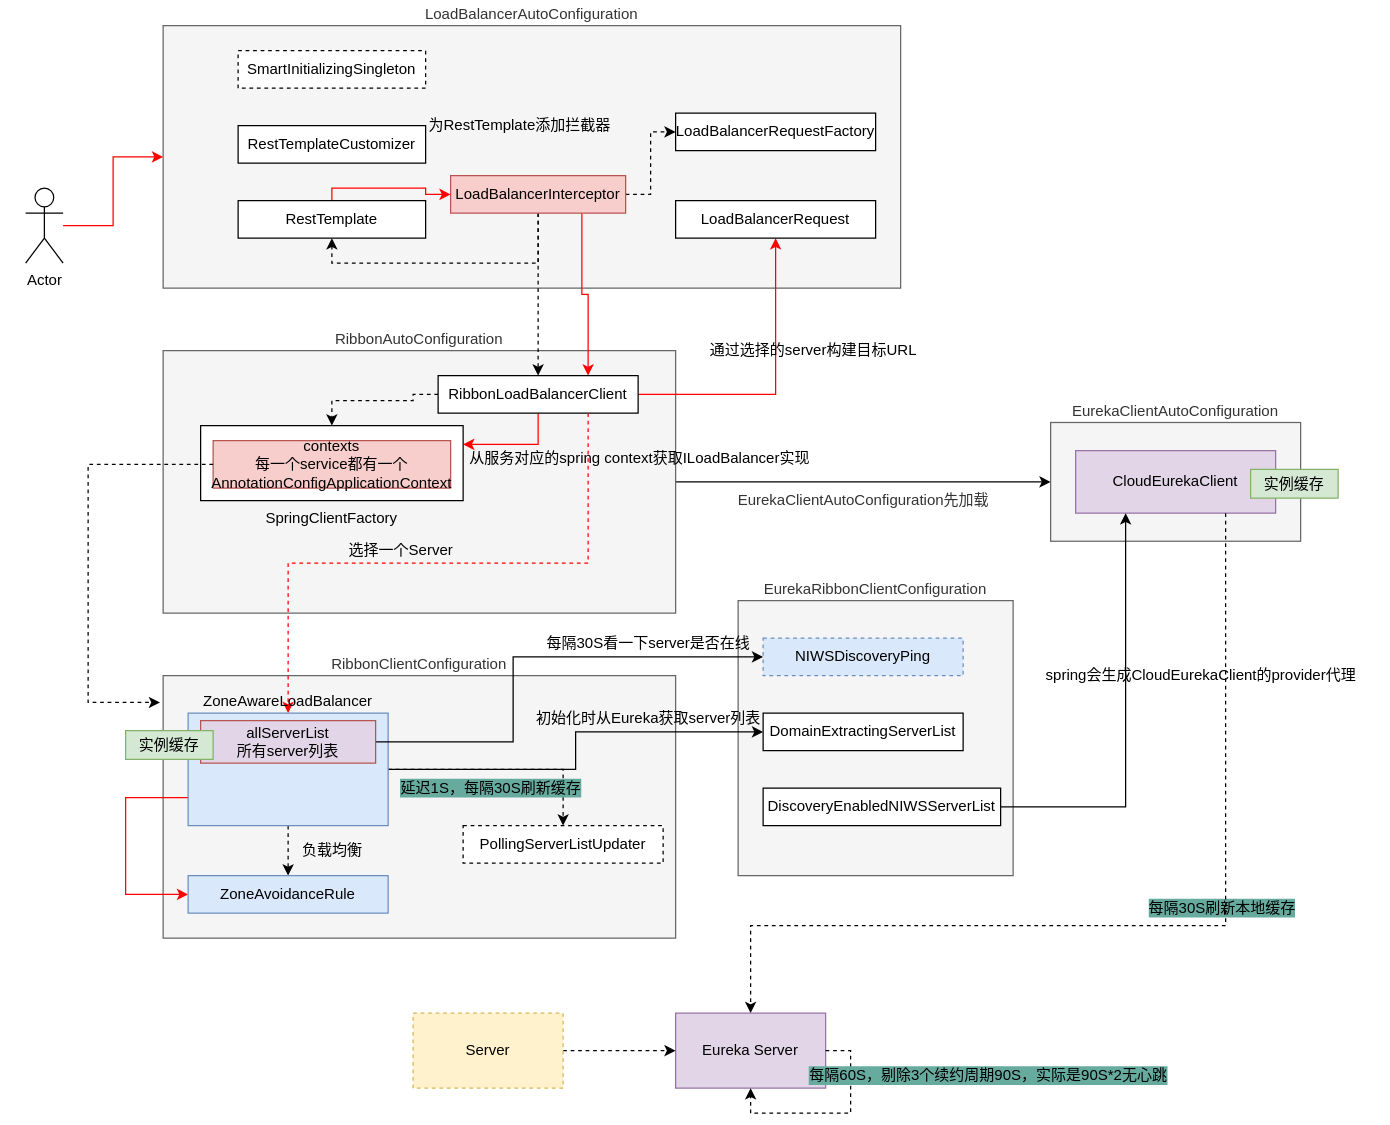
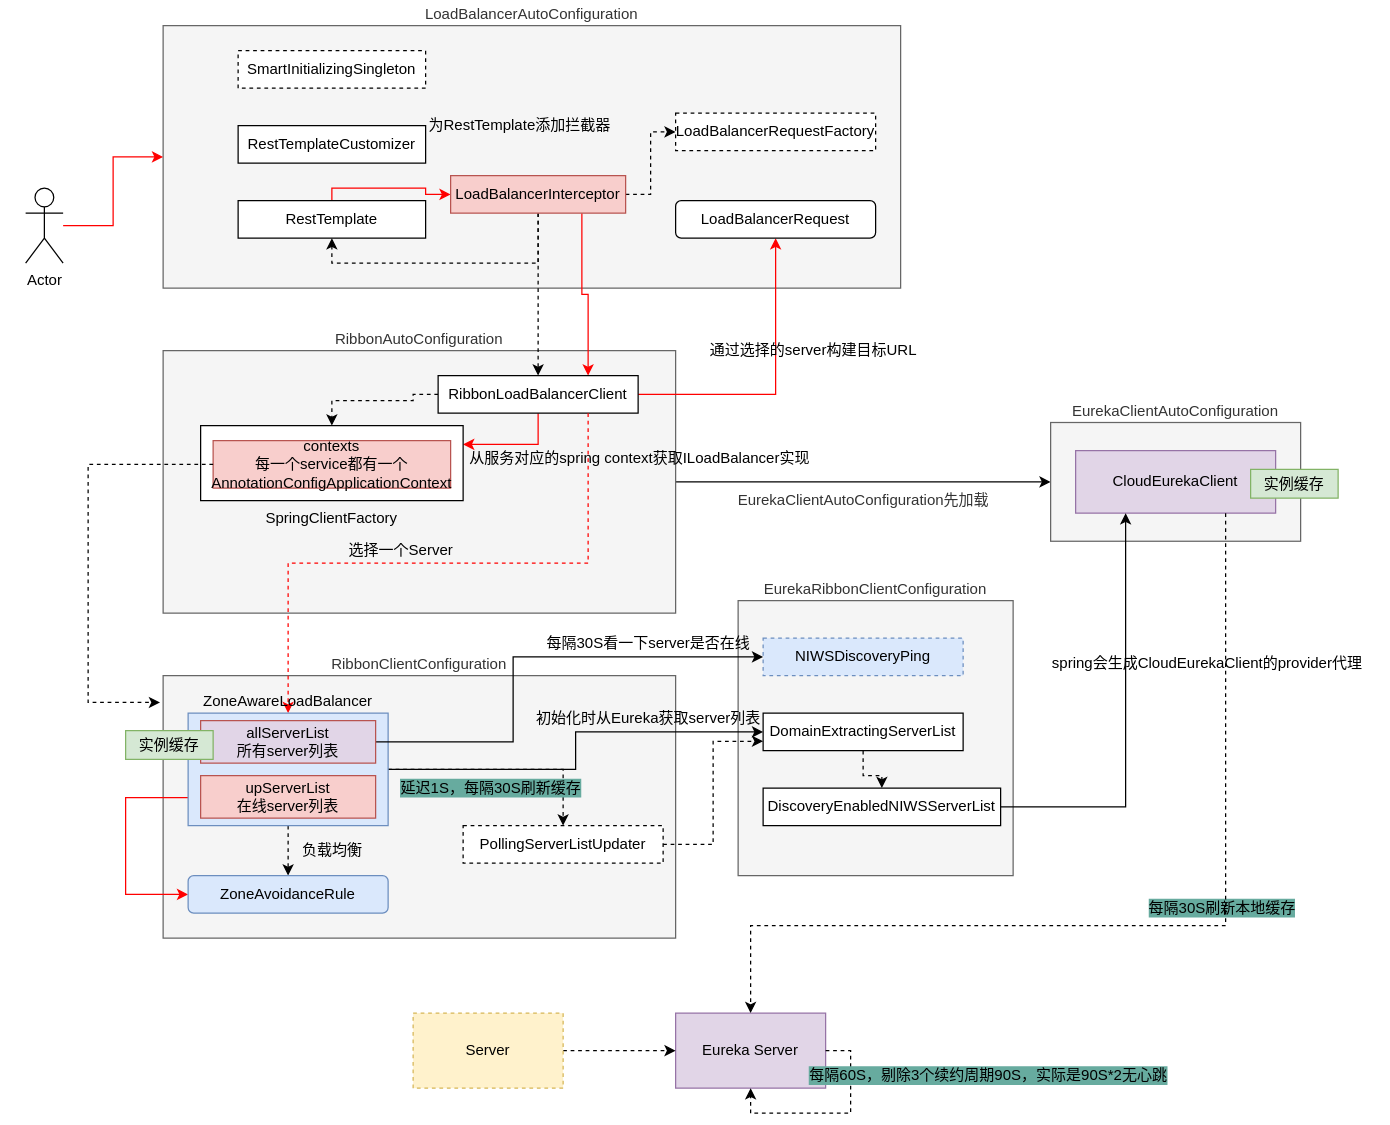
(776, 132) -> (776, 132)
(776, 219) -> (776, 219)
(1201, 676) -> (1207, 663)
none -> (863, 774)
none -> (288, 797)
none -> (713, 797)
(288, 894) -> (288, 894)
